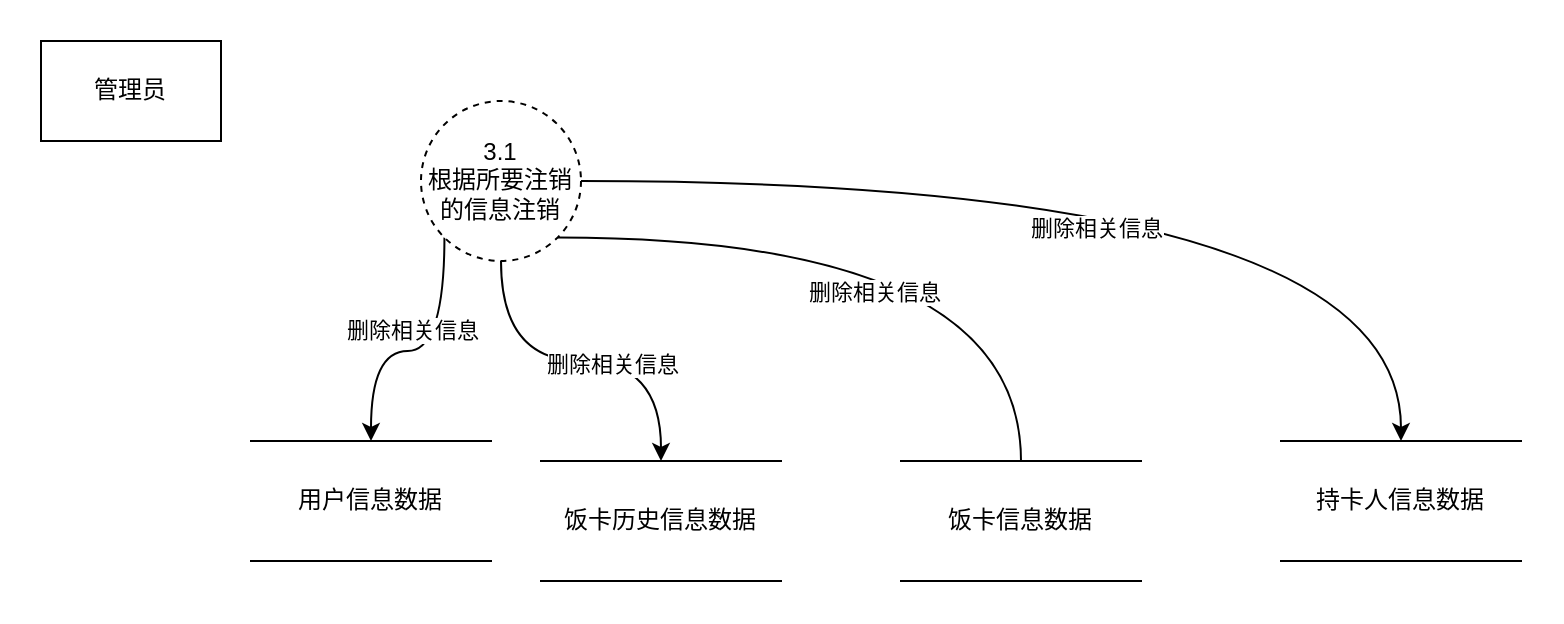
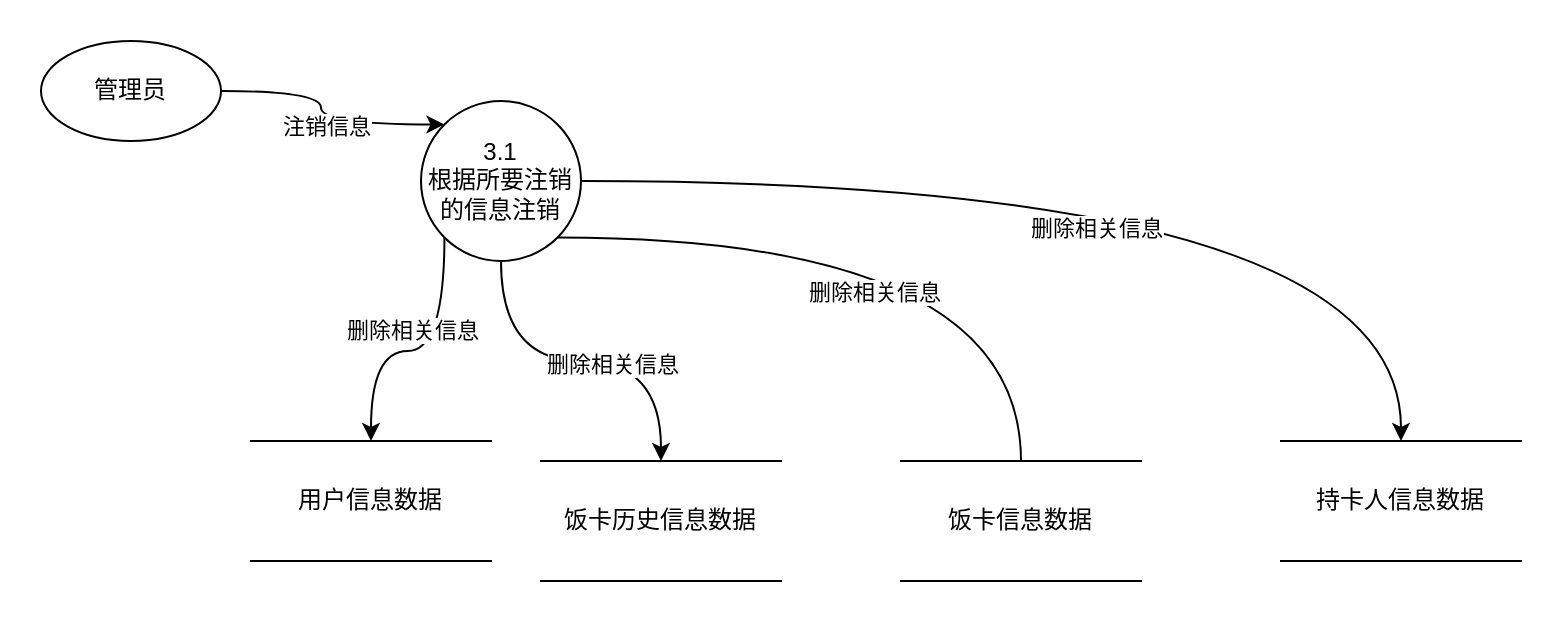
(131, 91) -> (131, 91)
none -> (323, 112)
(501, 181) -> (501, 181)
